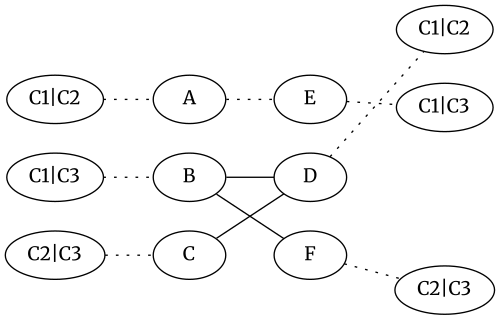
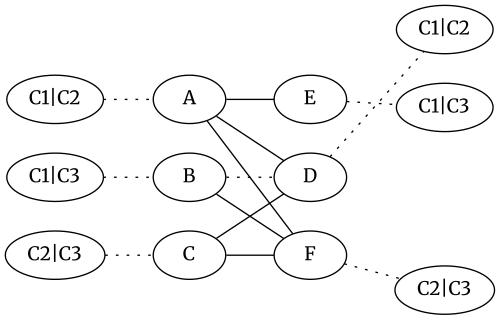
(250, 99) -> (250, 99)
none -> (250, 138)
(250, 177) -> (250, 177)
none -> (250, 177)
none -> (250, 255)
